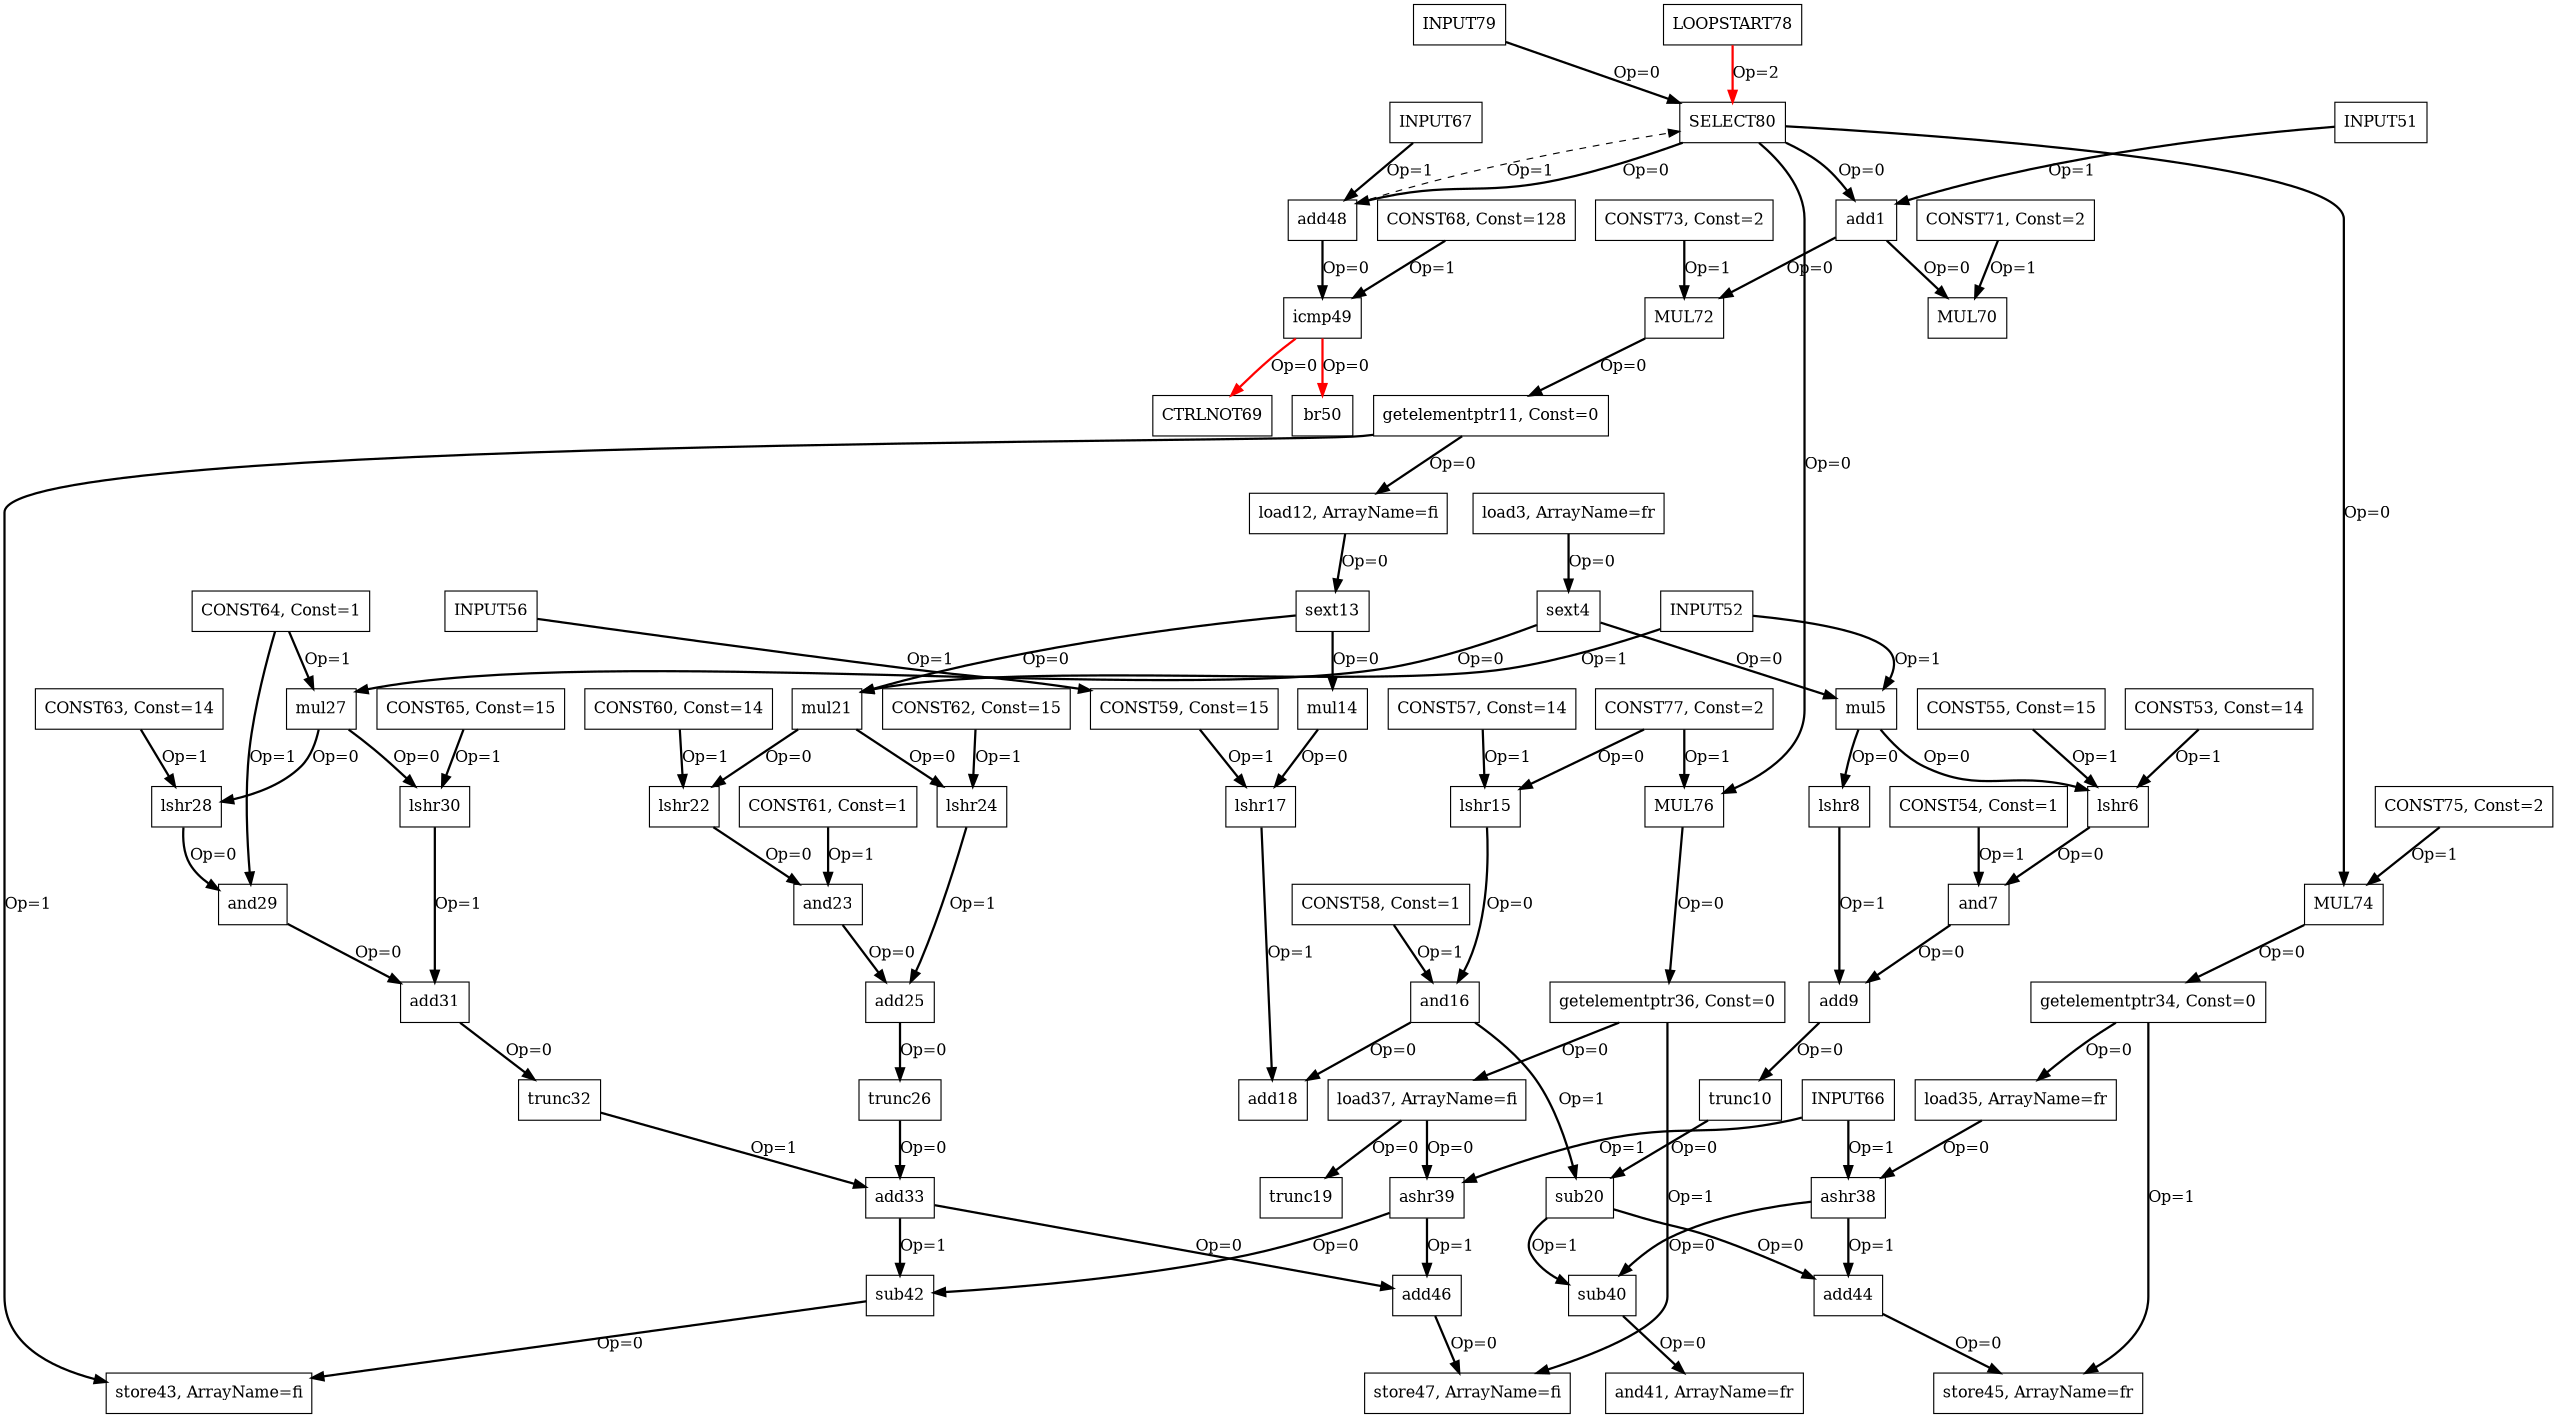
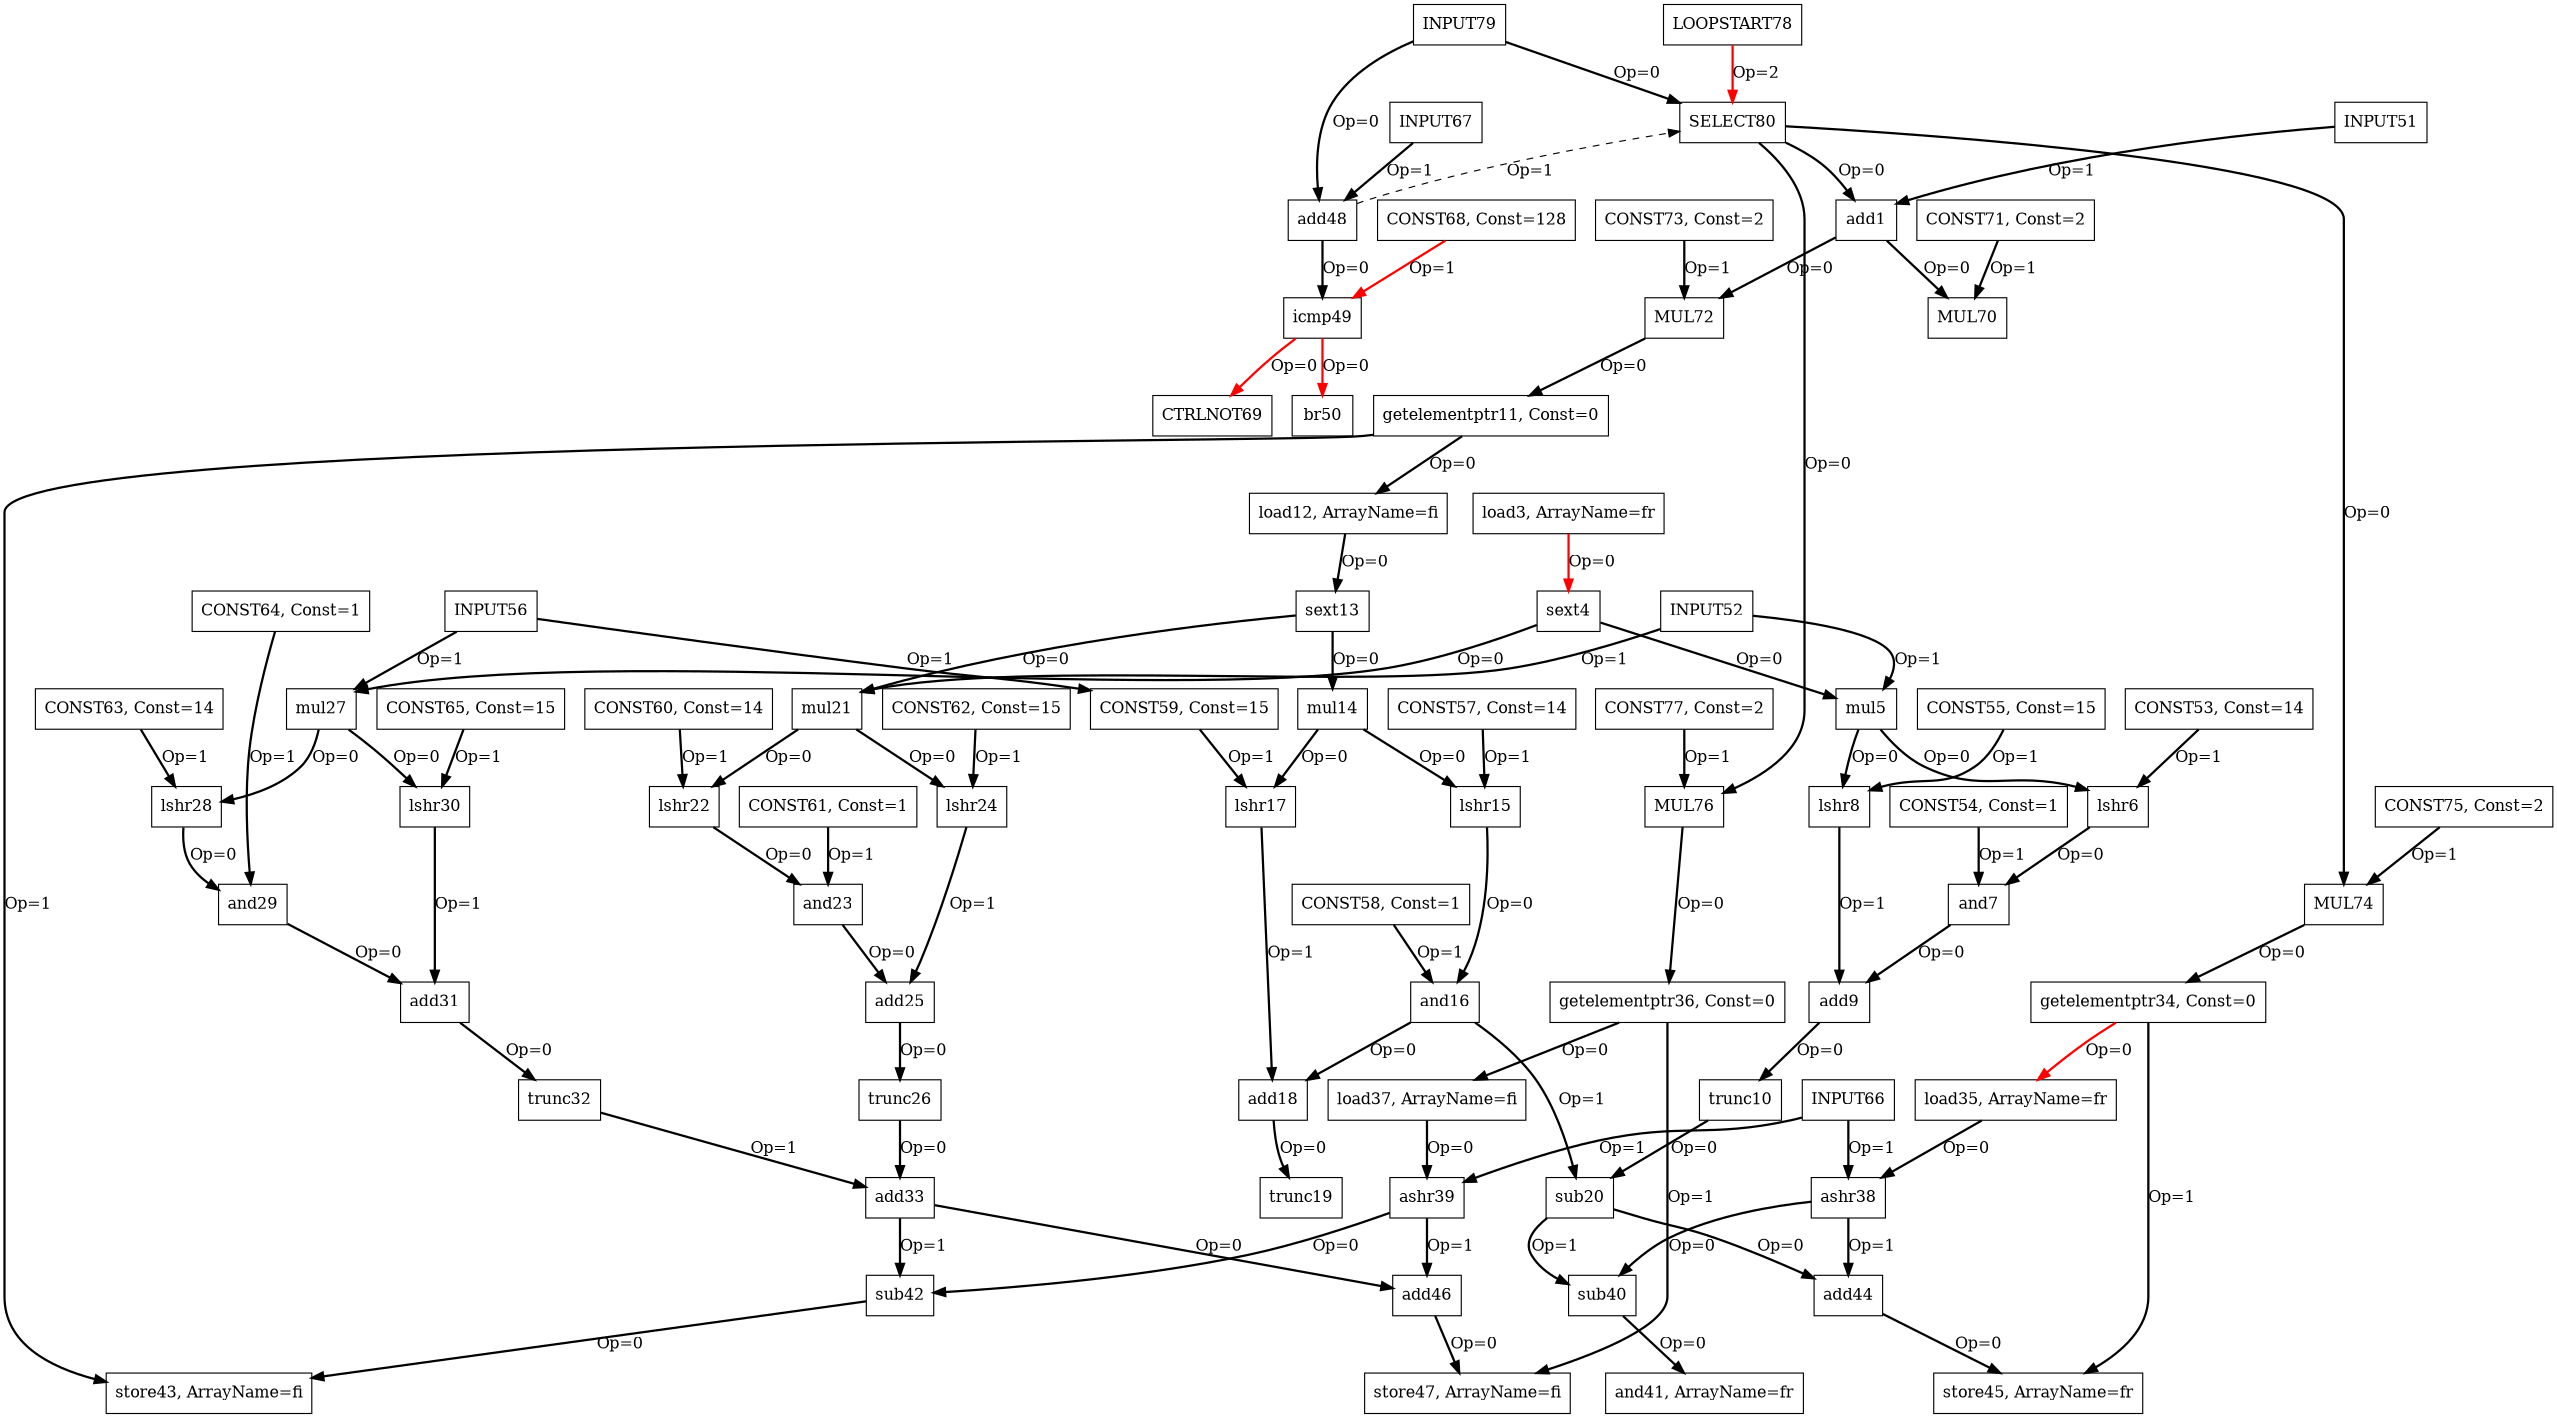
(1528, 185) -> (1337, 97)
(1404, 266) -> (1404, 266)
(1569, 557) -> (1569, 557)
(299, 655) -> (411, 657)
(2060, 754) -> (1966, 772)
(1587, 757) -> (1404, 755)
(2081, 1046) -> (2081, 1046)
(1369, 1145) -> (1277, 1144)
